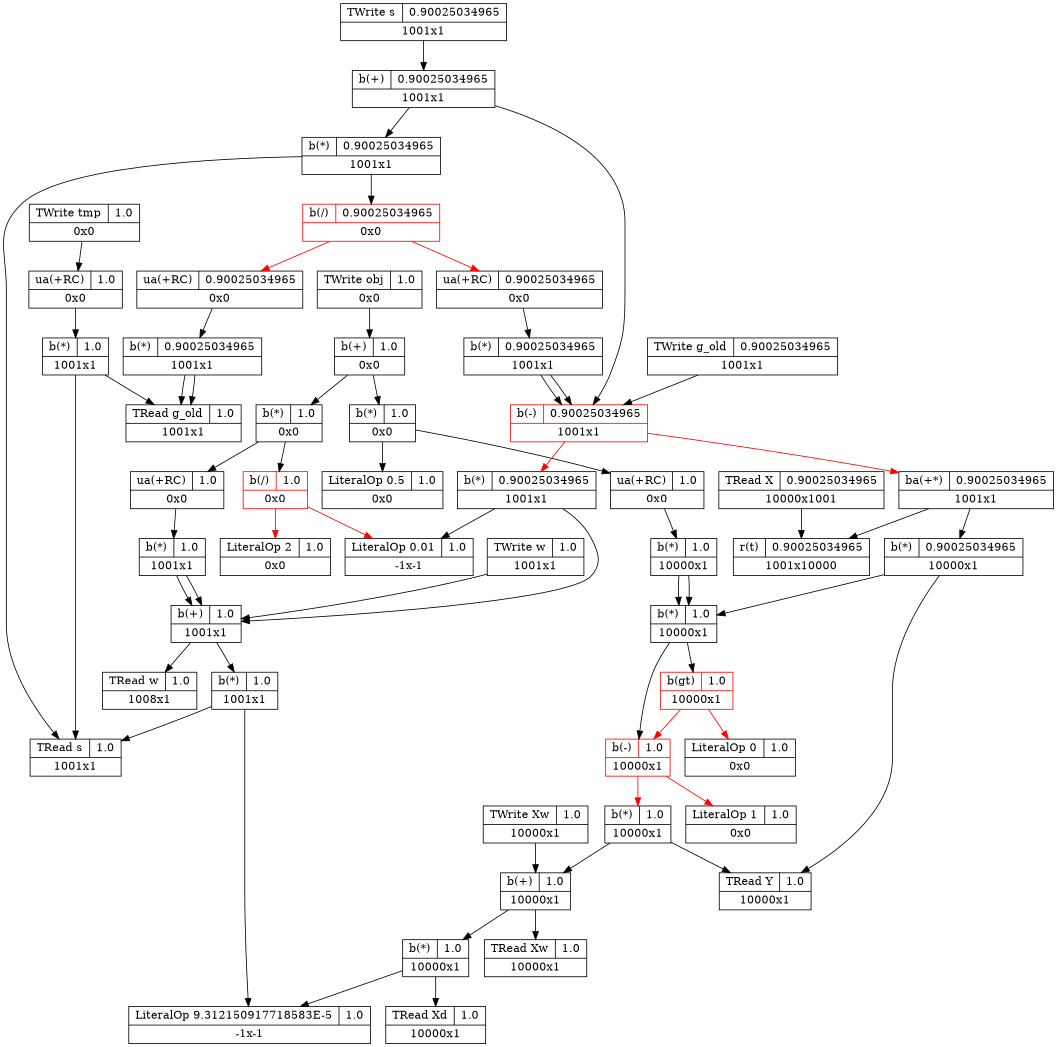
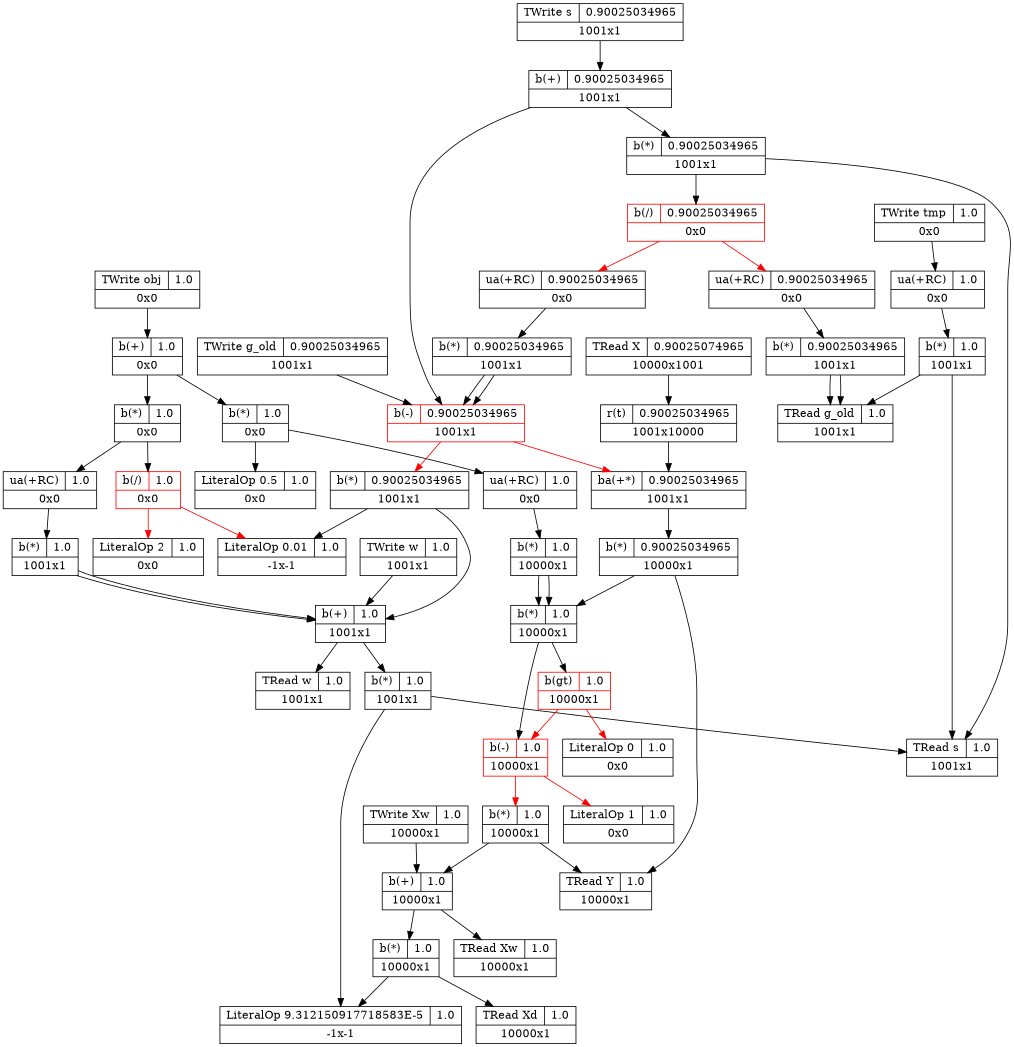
(832, 481) -> (699, 347)
(893, 522) -> (669, 453)
(150, 700) -> (303, 700)
